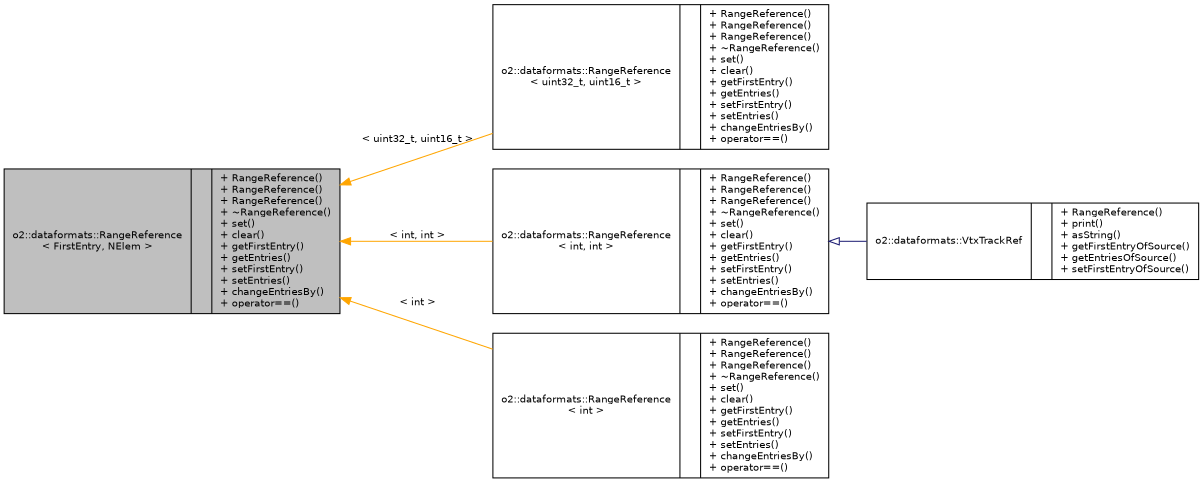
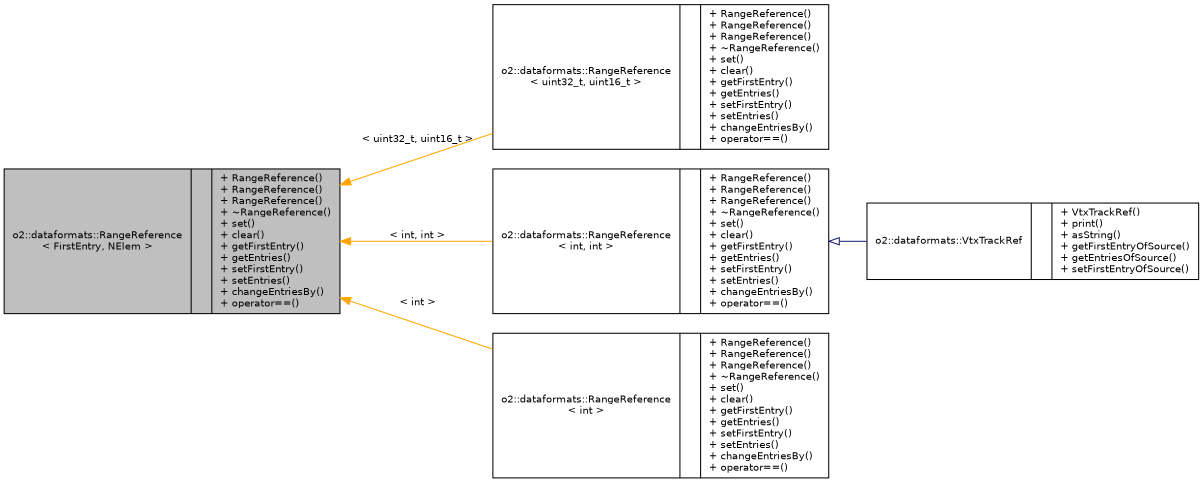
(1112, 212) -> (1100, 212)
